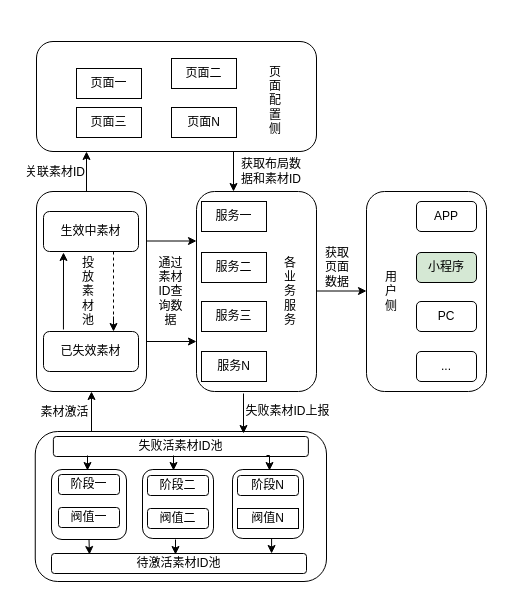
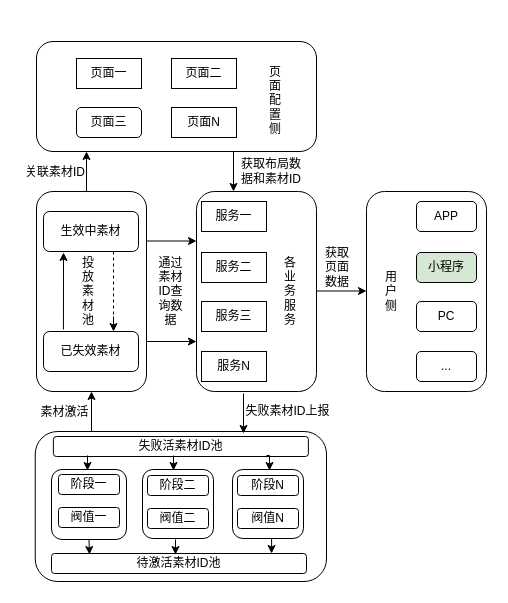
(109, 84) -> (109, 74)
(109, 123) -> (109, 123)
(268, 519) -> (268, 519)
